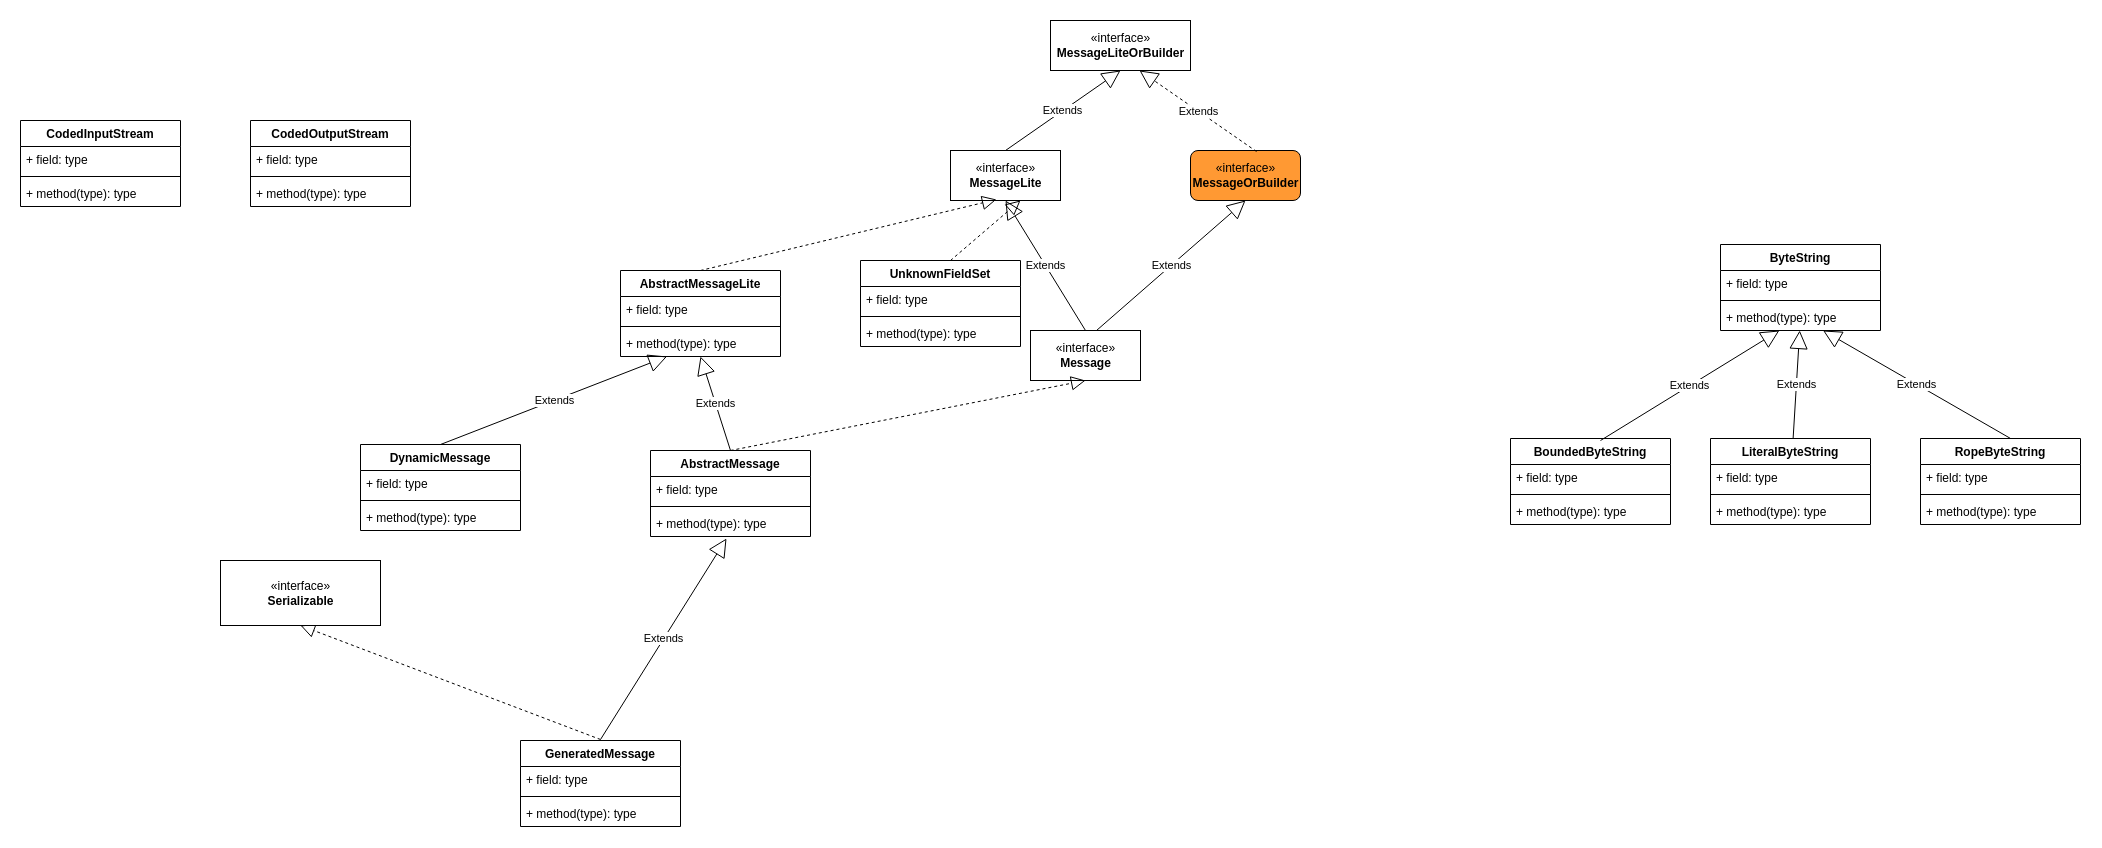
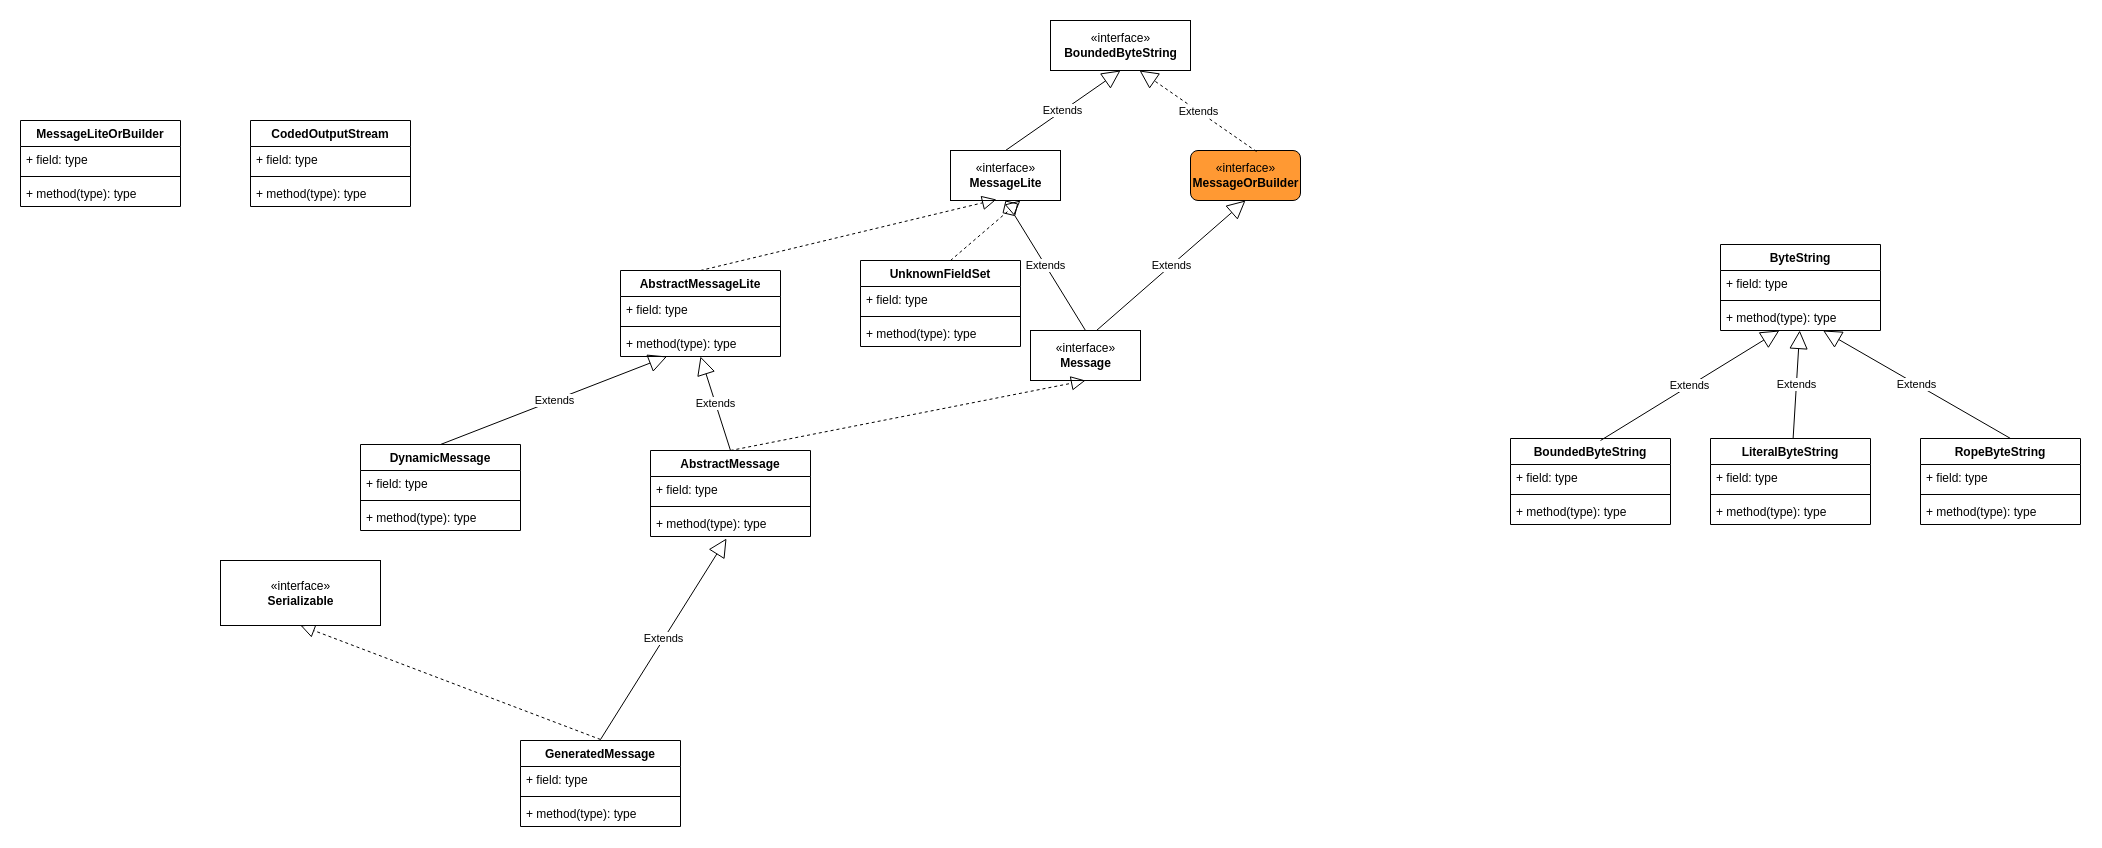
(1121, 46) -> (1121, 46)
(100, 134) -> (100, 134)
(1016, 217) -> (1016, 217)
